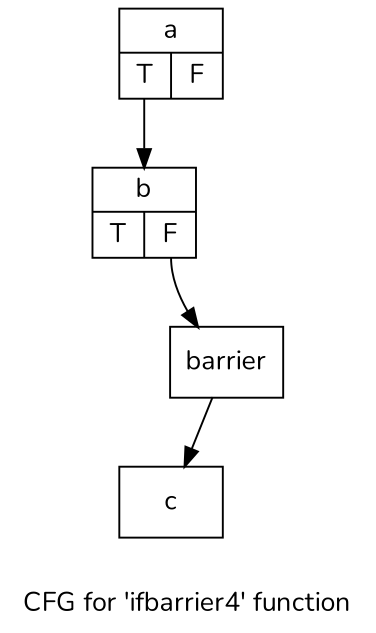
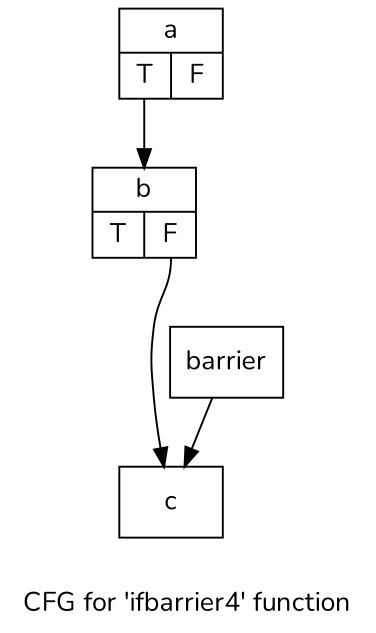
(176, 286) -> (152, 352)
